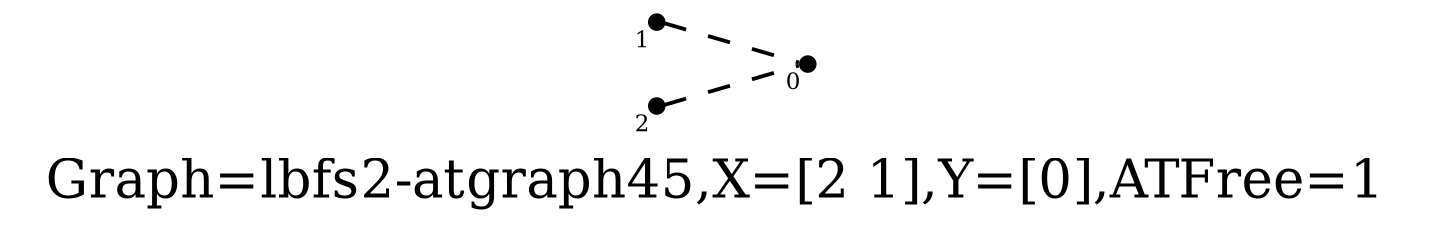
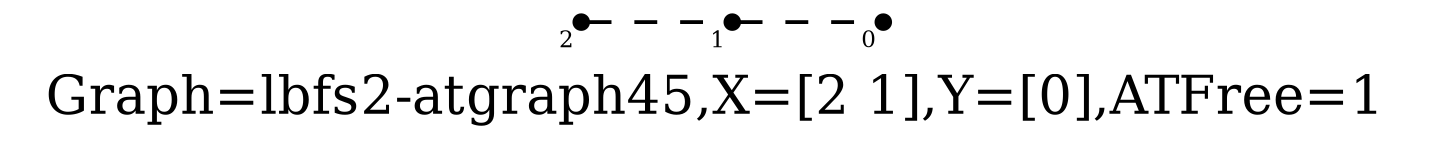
(731, 85) -> (656, 22)
